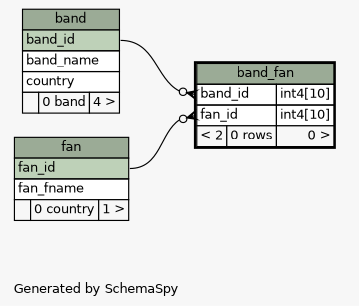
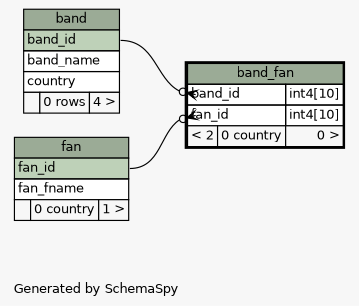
(64, 102) -> (65, 102)
(252, 136) -> (252, 136)
